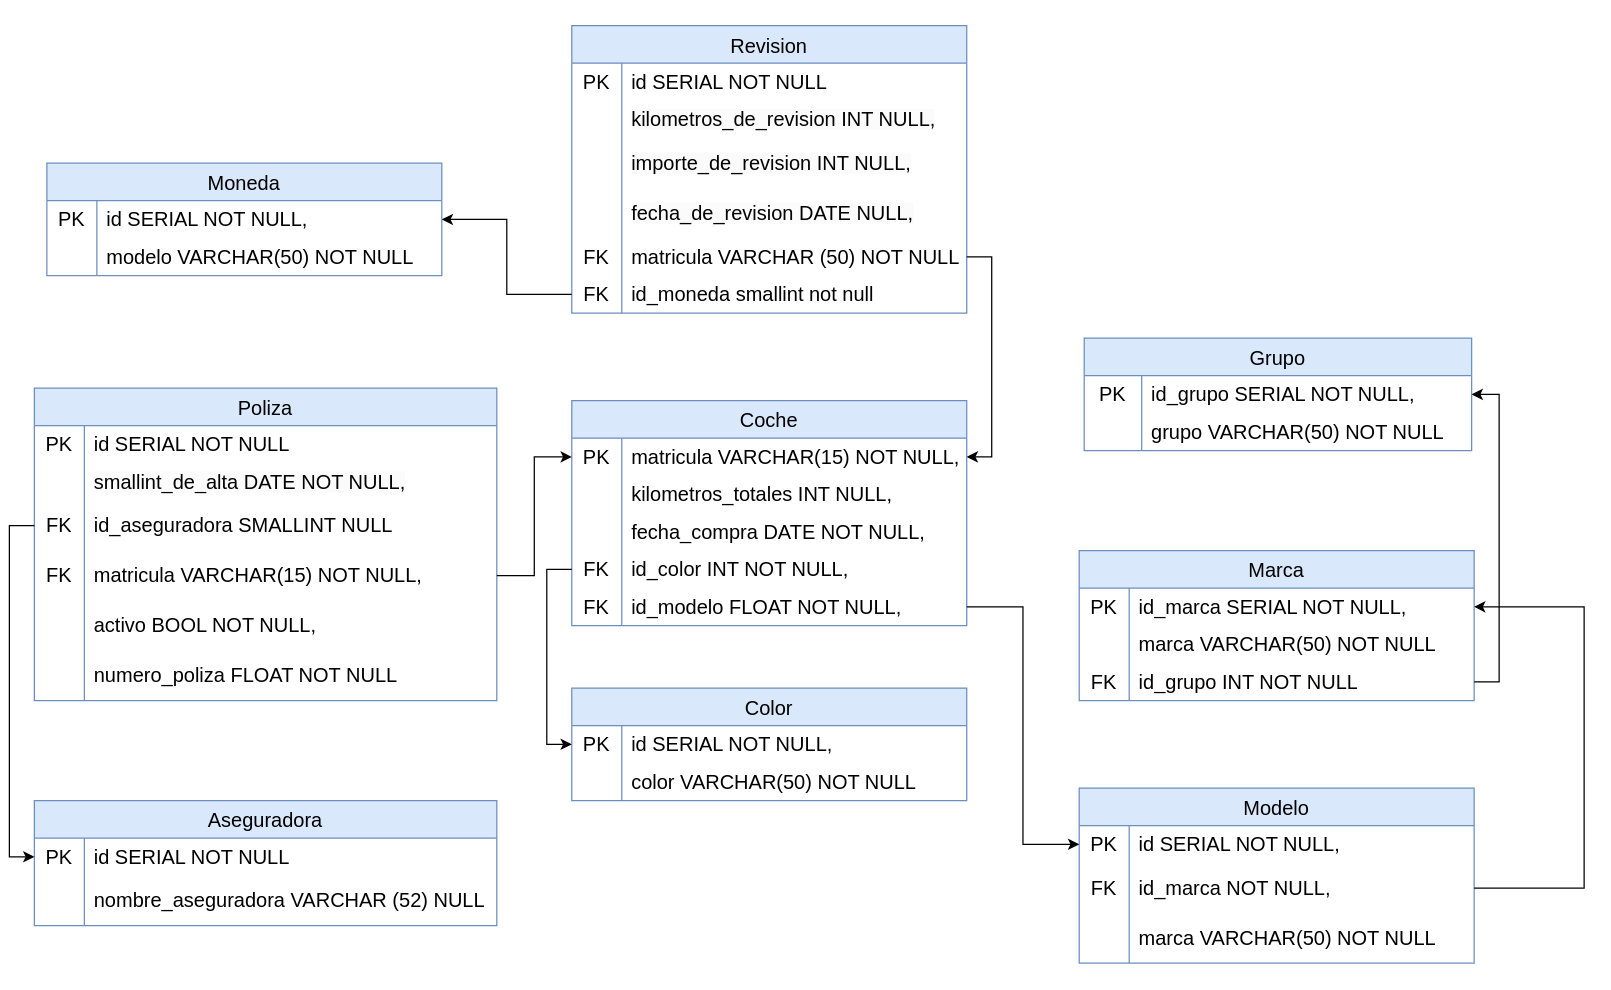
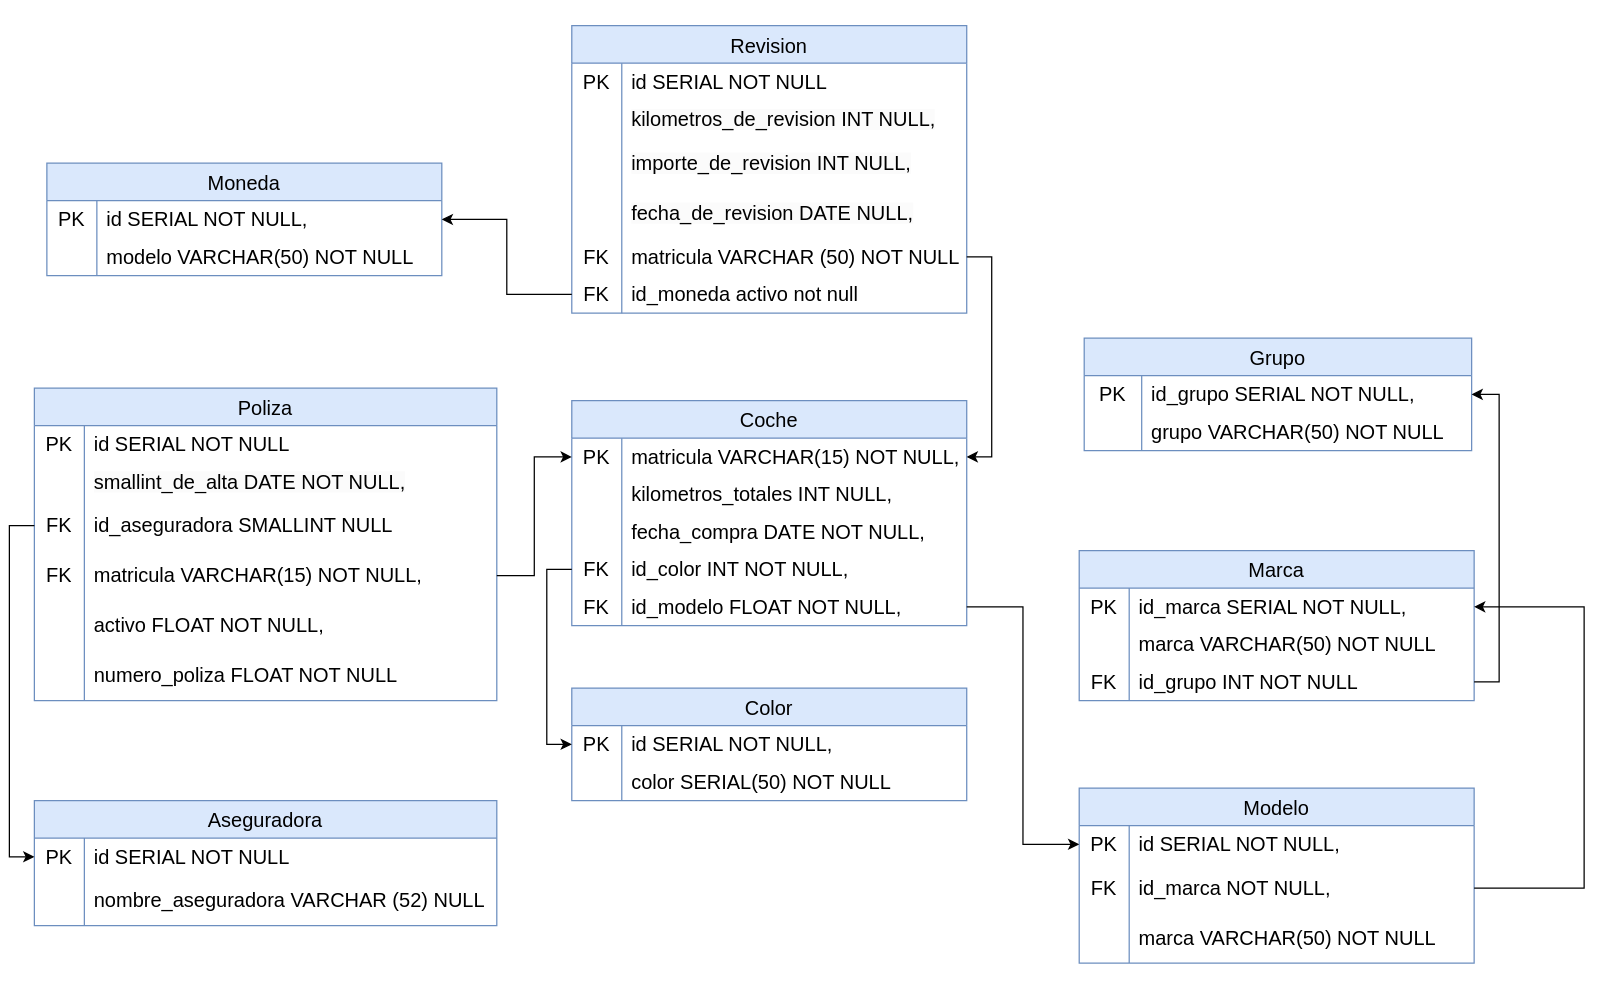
(760, 294) -> (754, 294)
(199, 626) -> (205, 626)
(767, 782) -> (761, 782)
